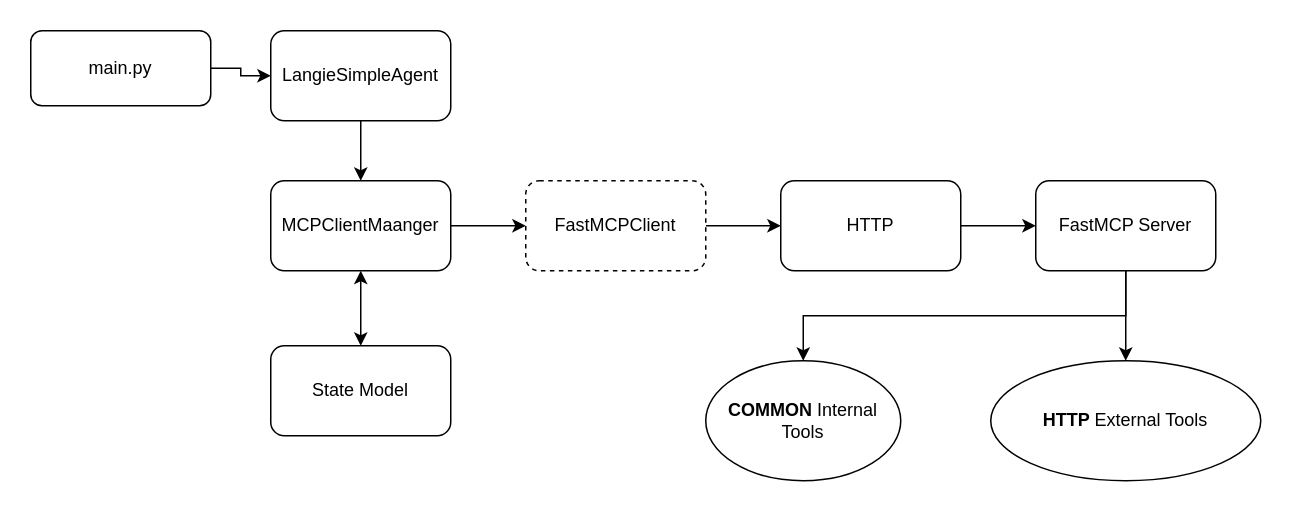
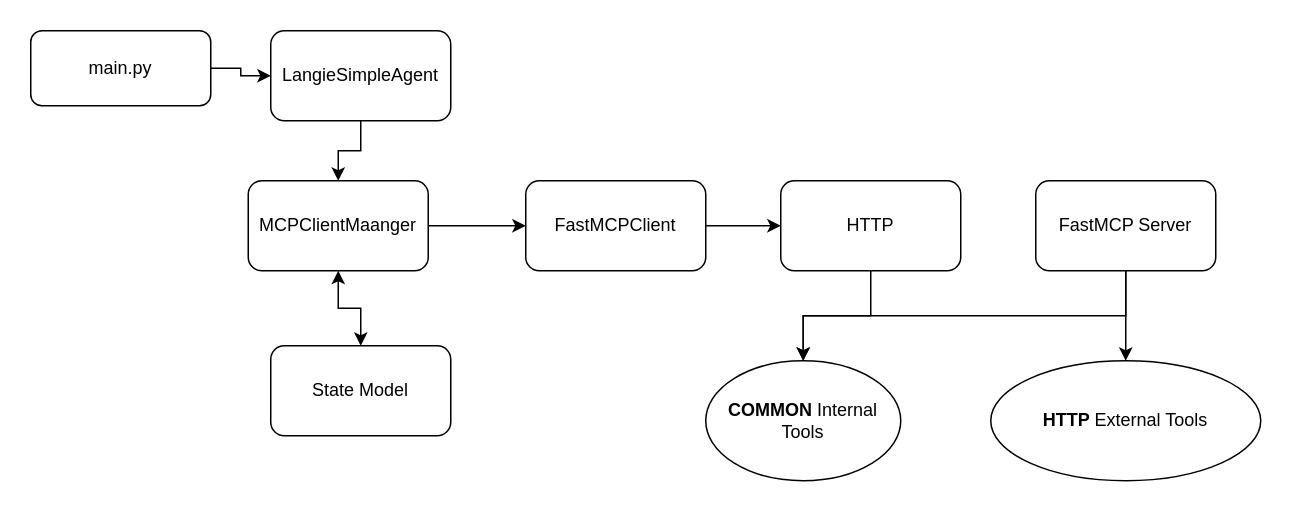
(361, 226) -> (338, 226)
(616, 226) -> (616, 226)
(993, 226) -> (871, 291)
